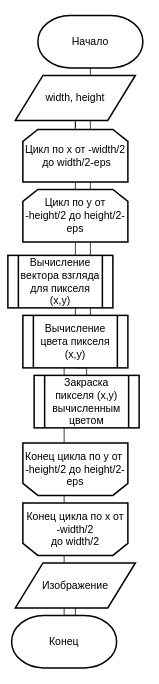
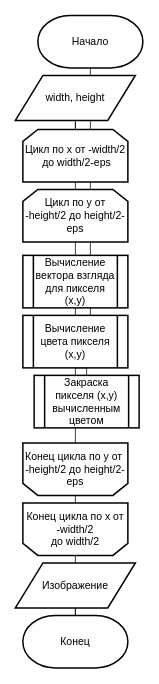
(60, 282) -> (75, 282)
(64, 642) -> (75, 642)
